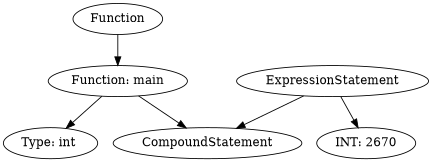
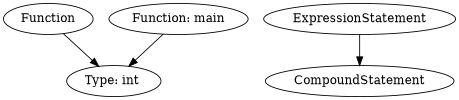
(118, 46) -> (78, 47)
(159, 109) -> none
(366, 143) -> none
